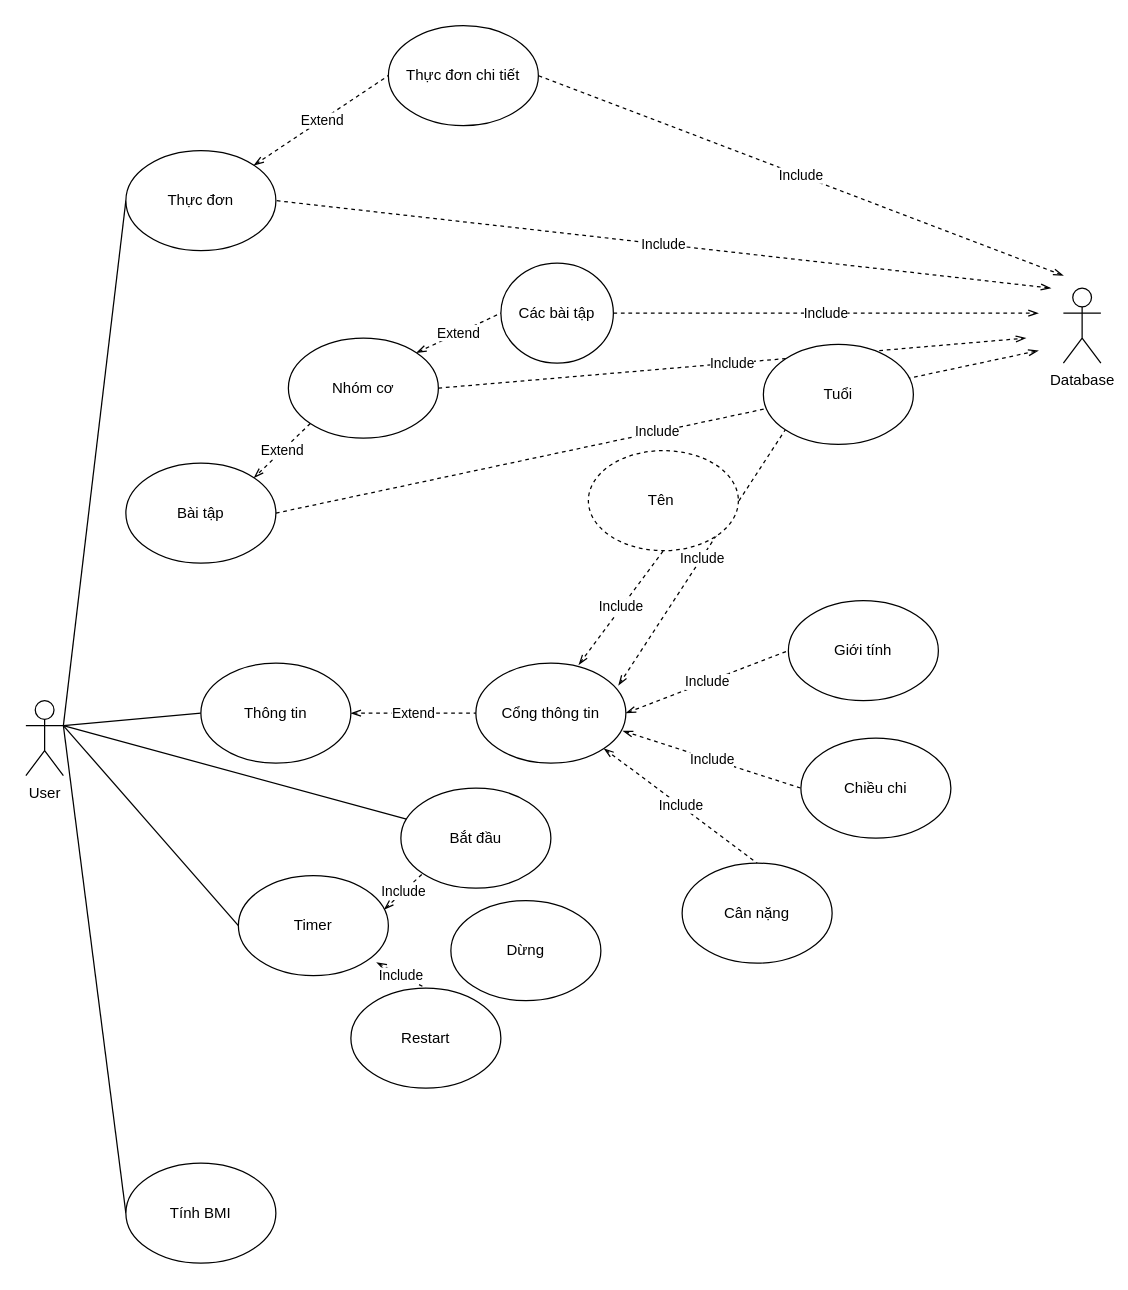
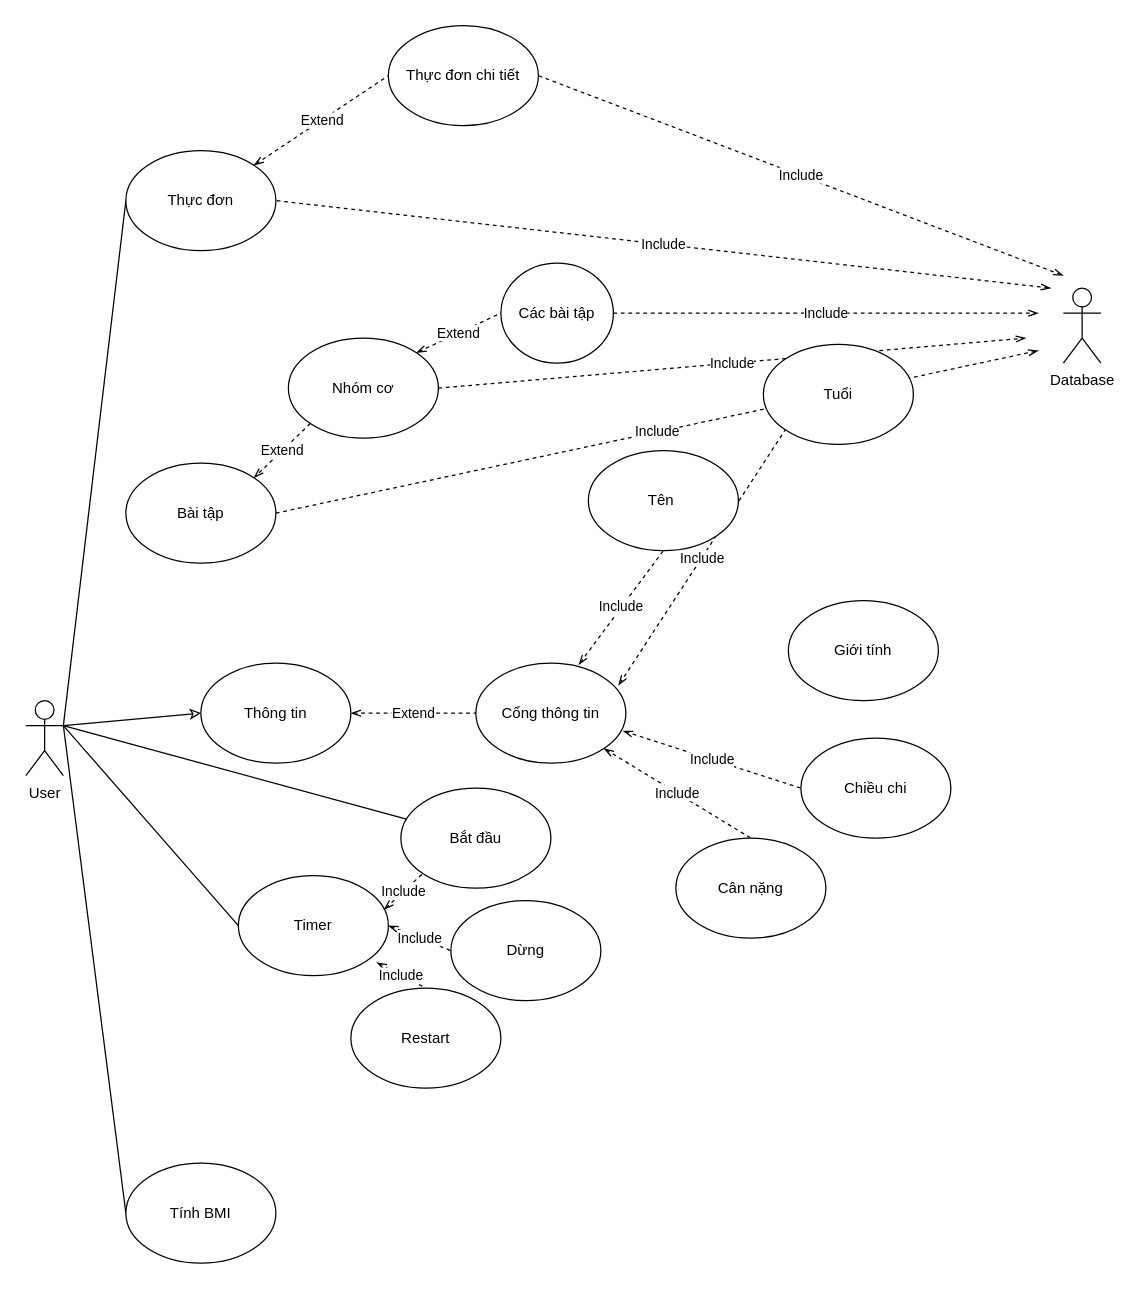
(663, 501) -> (663, 501)
(708, 682) -> none
(194, 714) -> (191, 714)
(757, 913) -> (751, 888)
none -> (421, 939)
